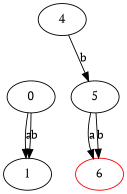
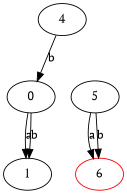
(77, 54) -> (48, 54)
